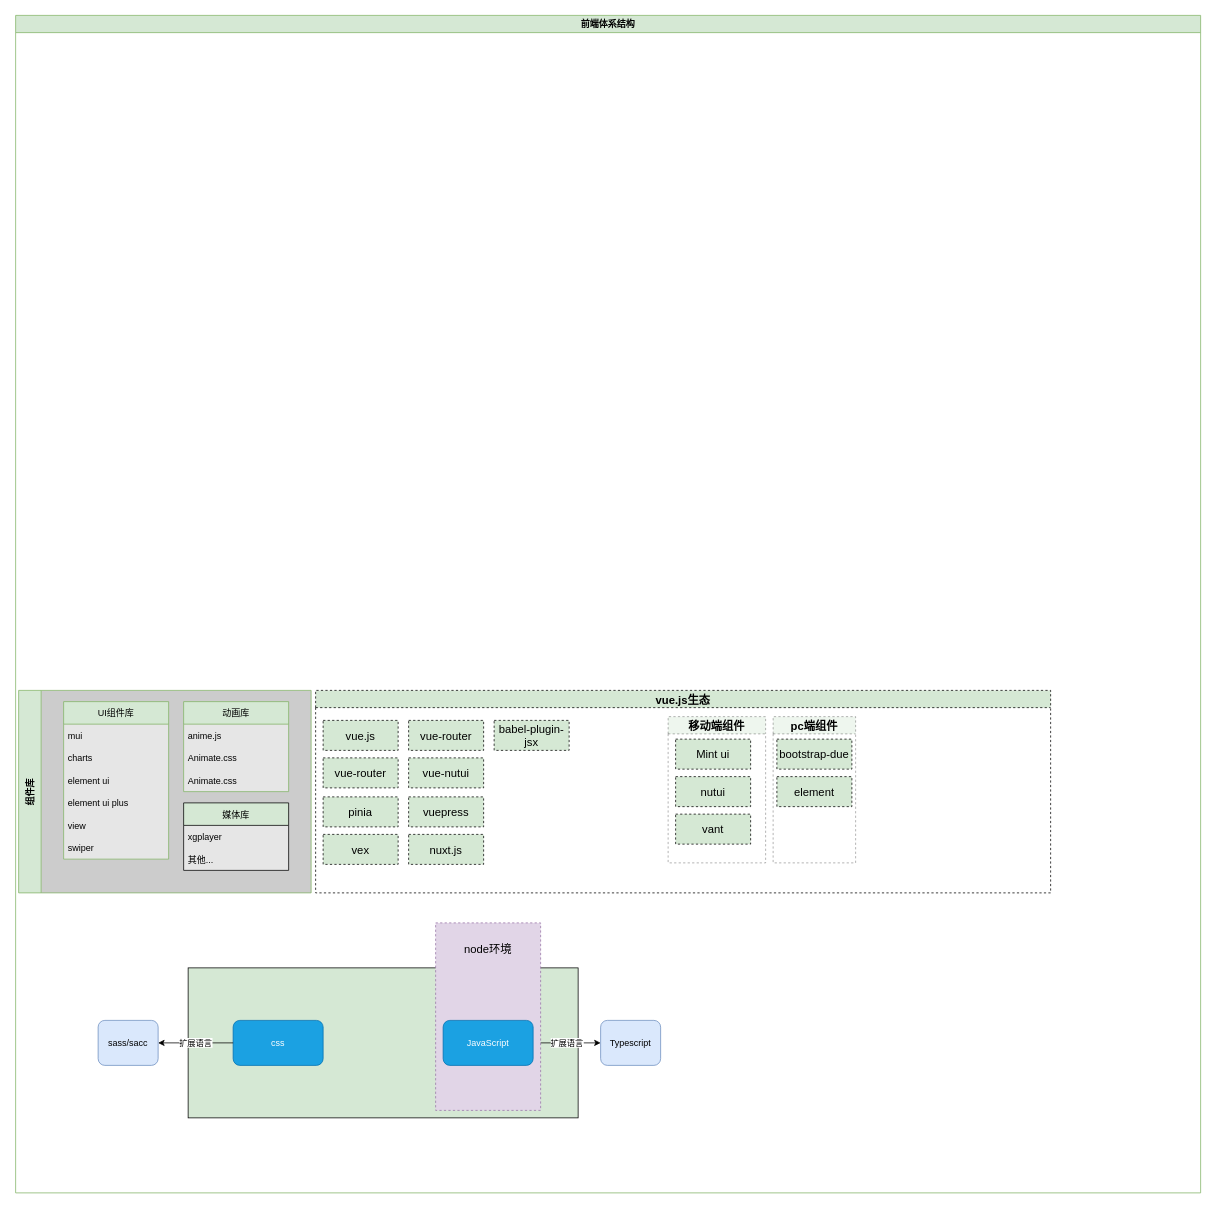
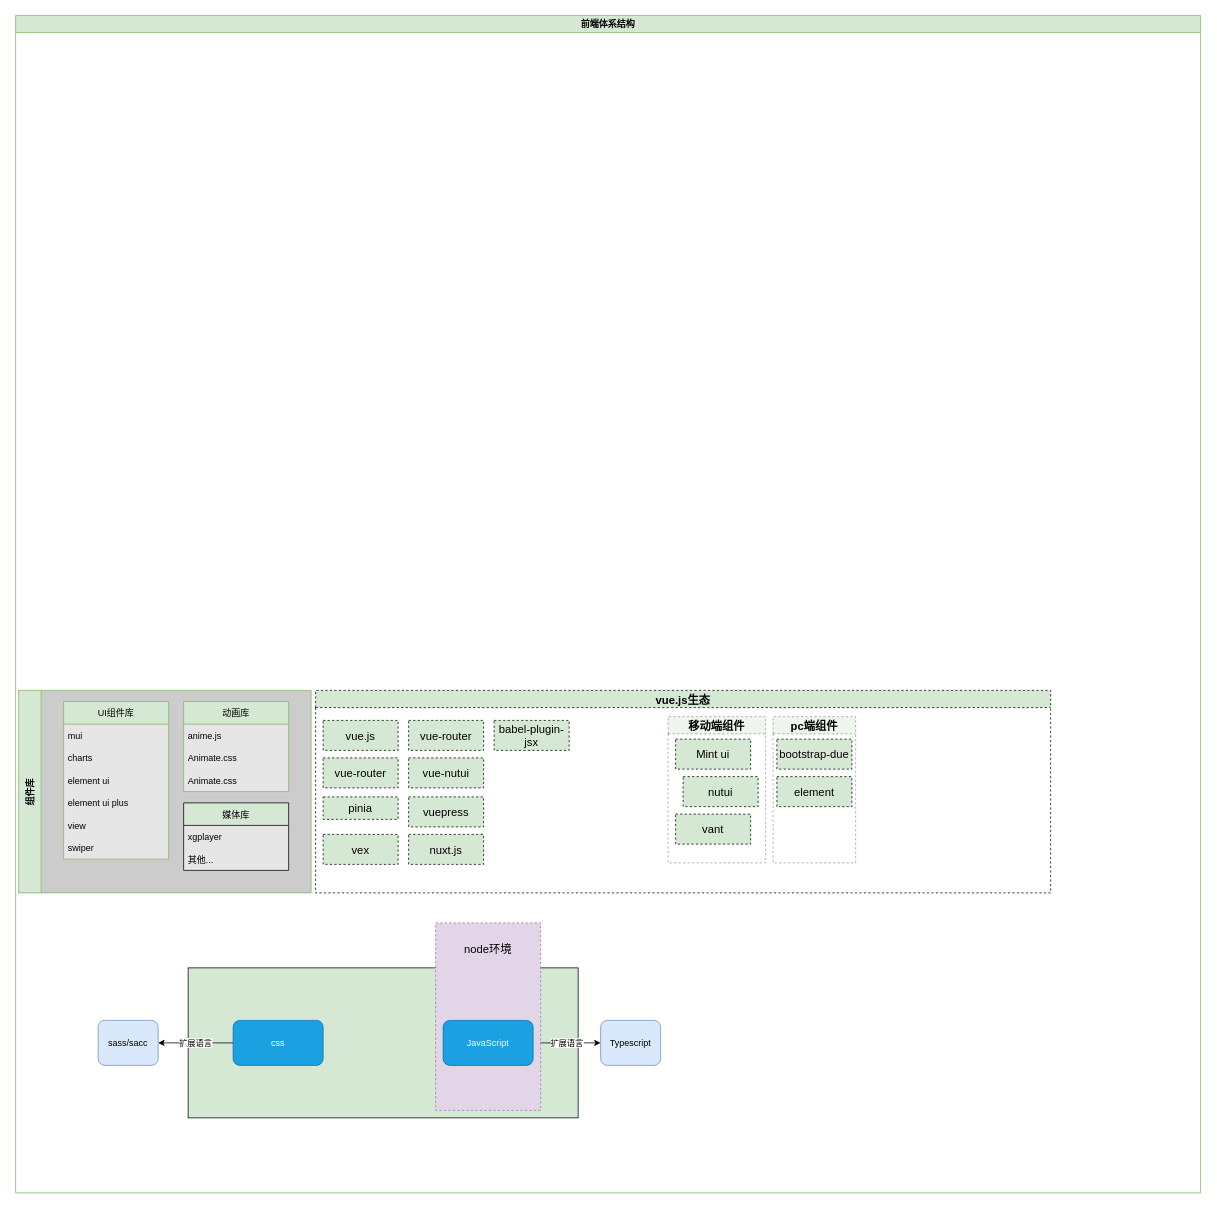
(713, 792) -> (720, 792)
(360, 812) -> (360, 808)
